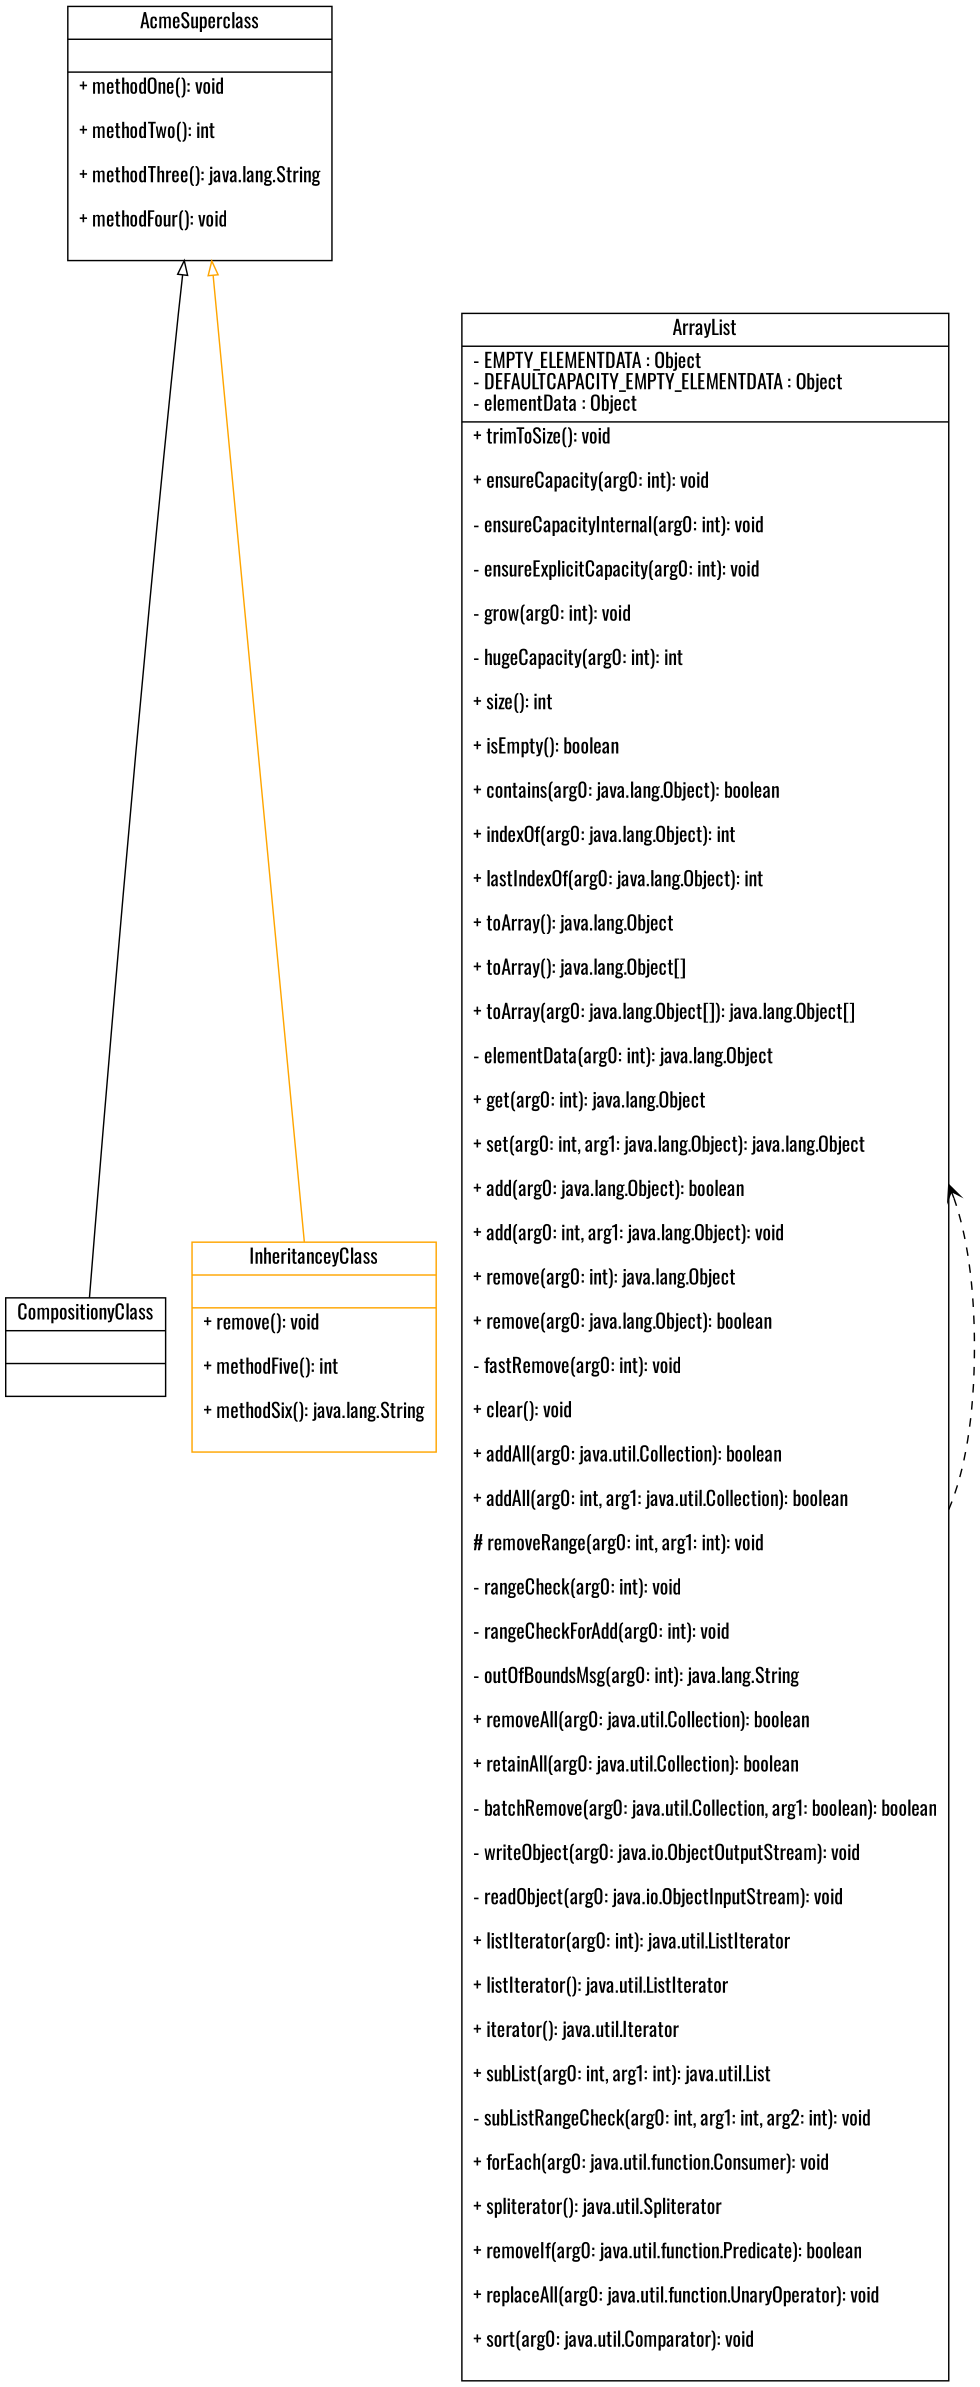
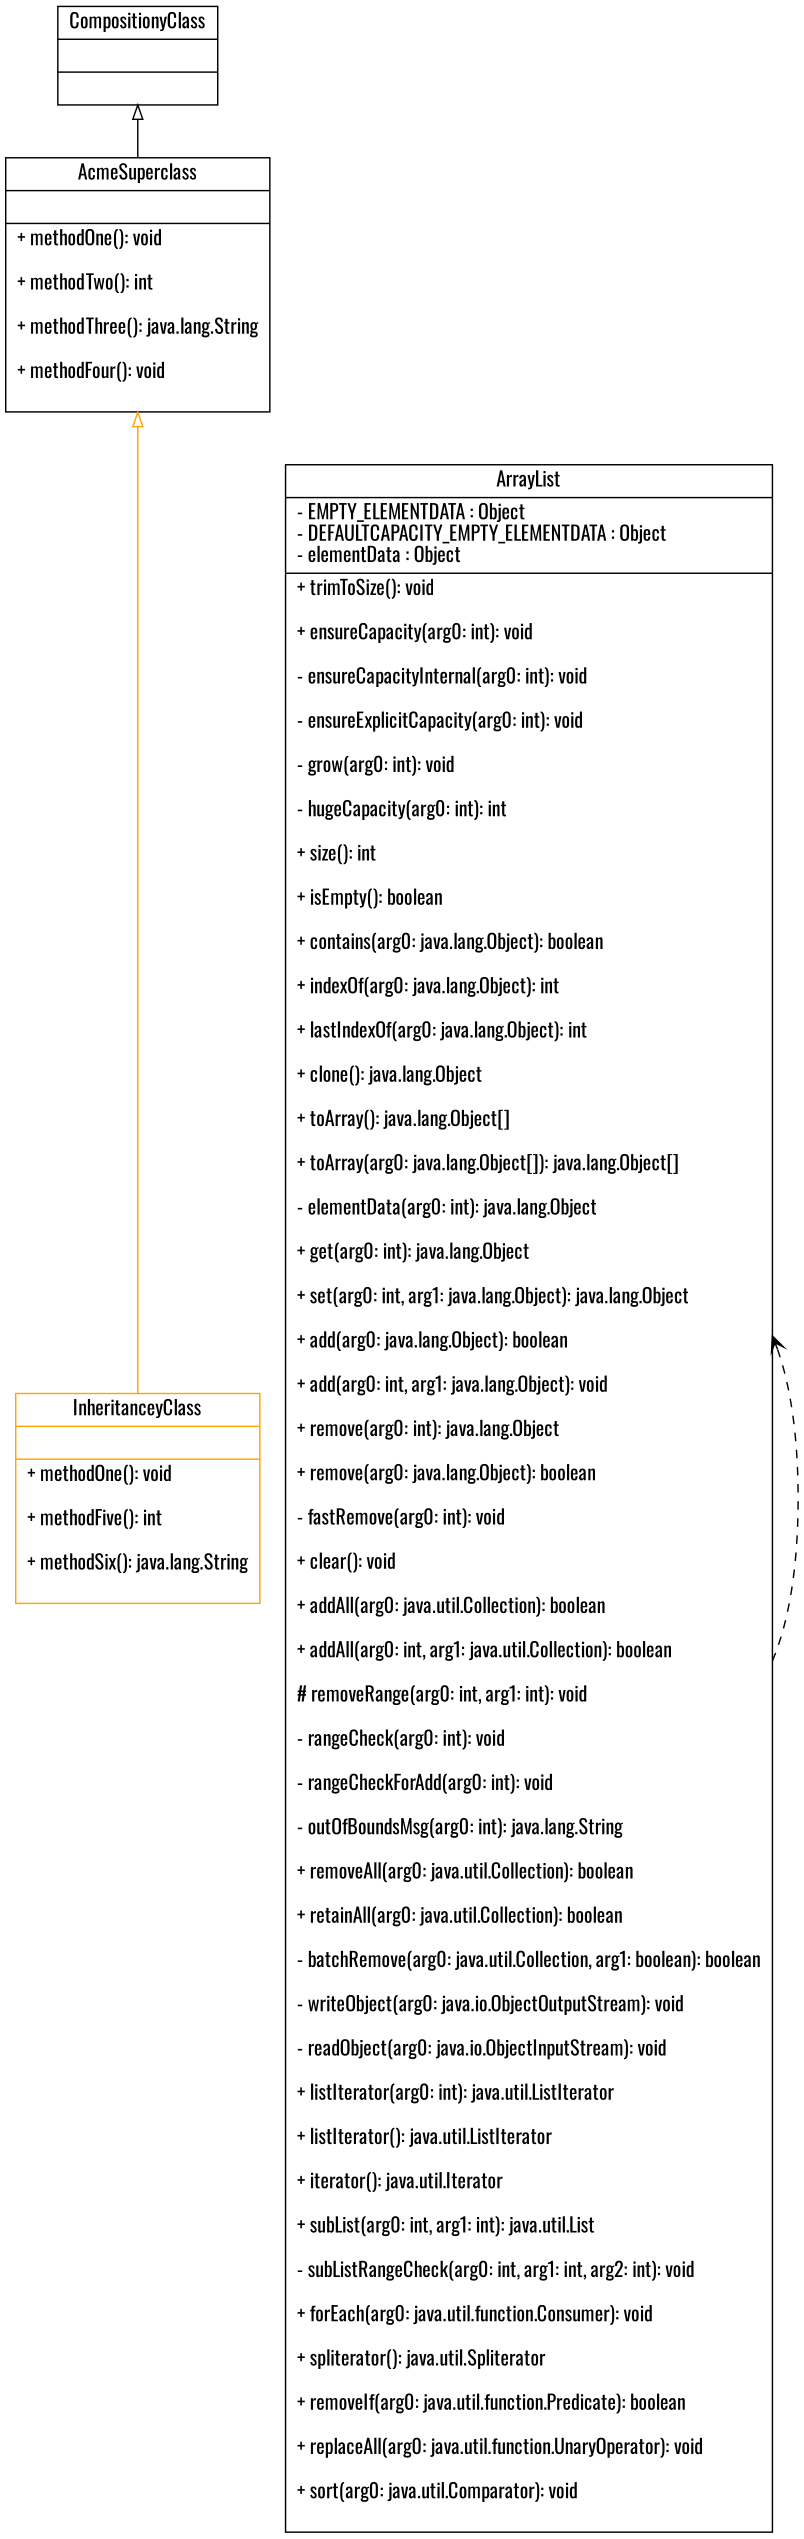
(133, 786) -> (138, 139)
(574, 924) -> (390, 1076)
(262, 1324) -> (100, 1475)
